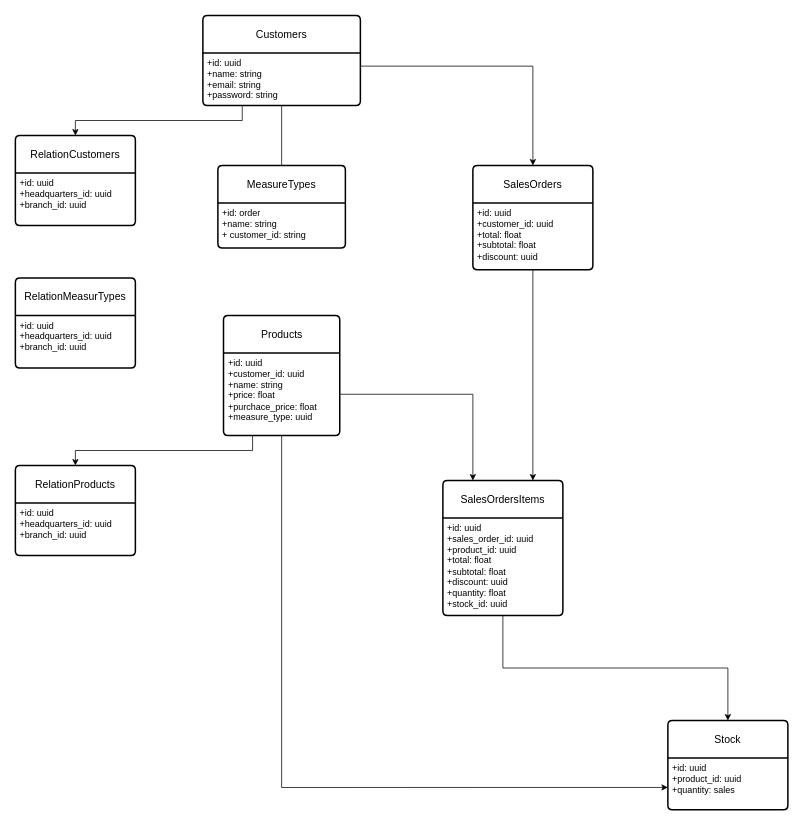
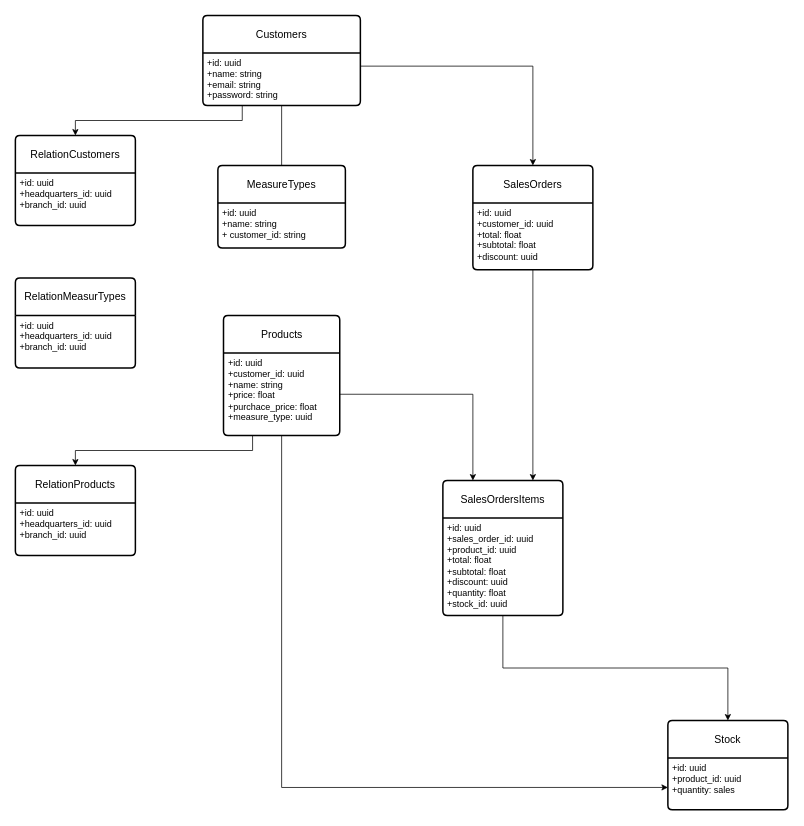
(269, 224) -> (269, 224)
